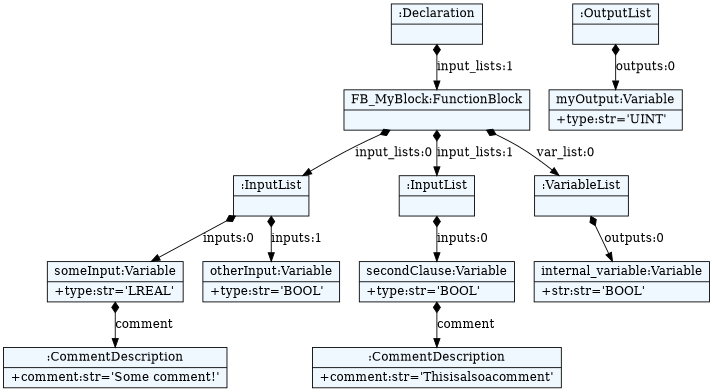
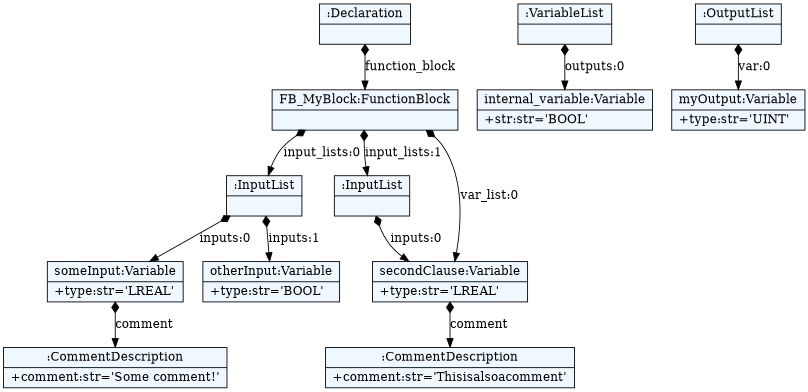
(475, 67) -> (410, 67)
(646, 67) -> (755, 67)
(525, 151) -> (459, 192)
(423, 291) -> (440, 291)
